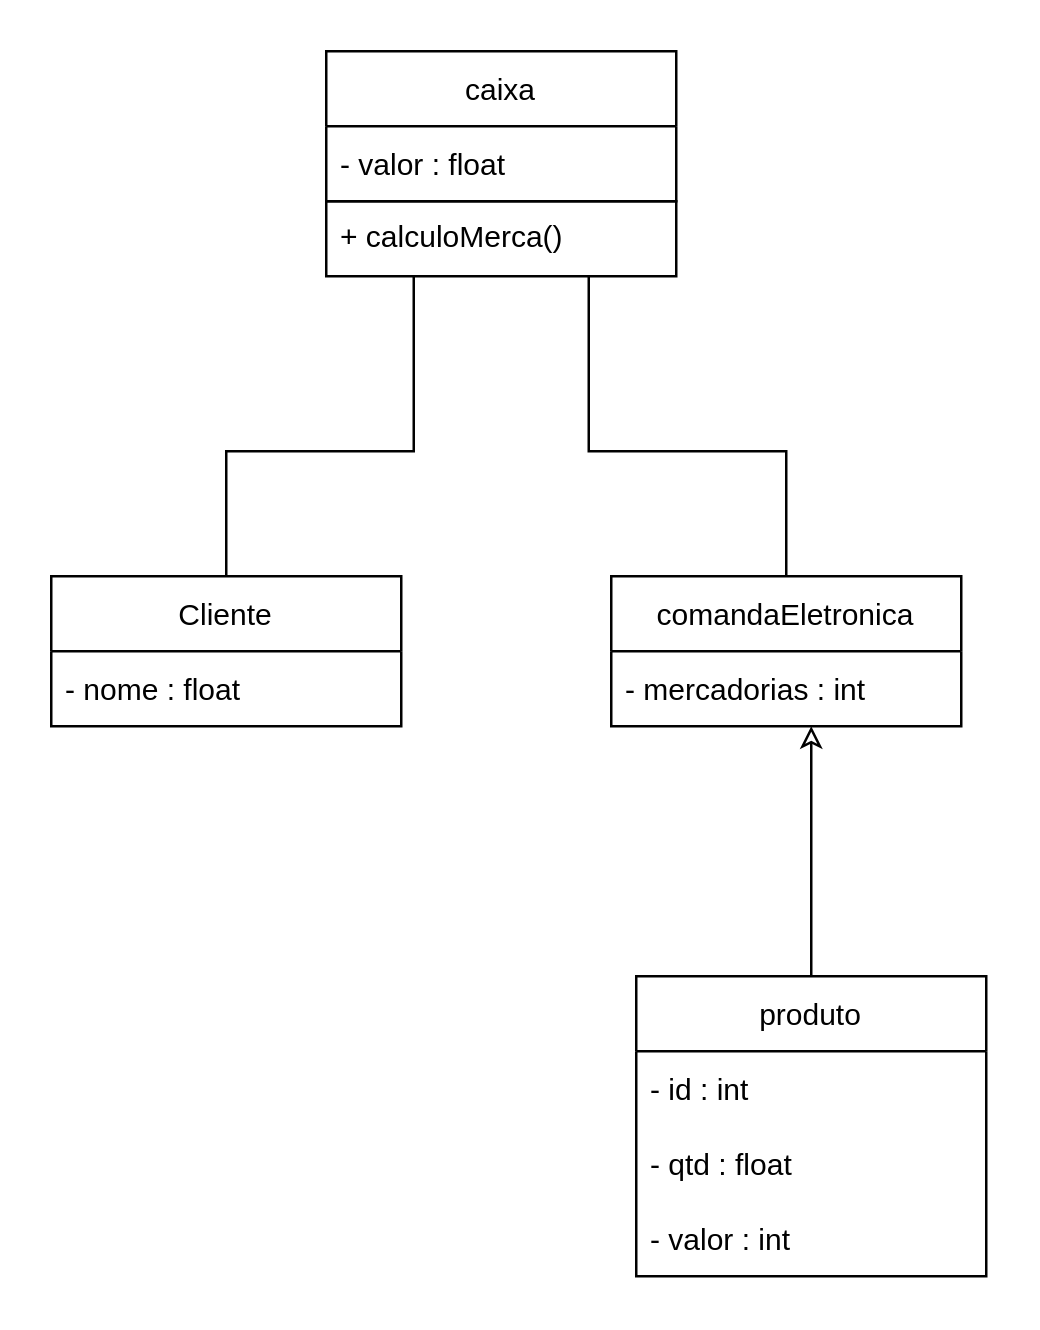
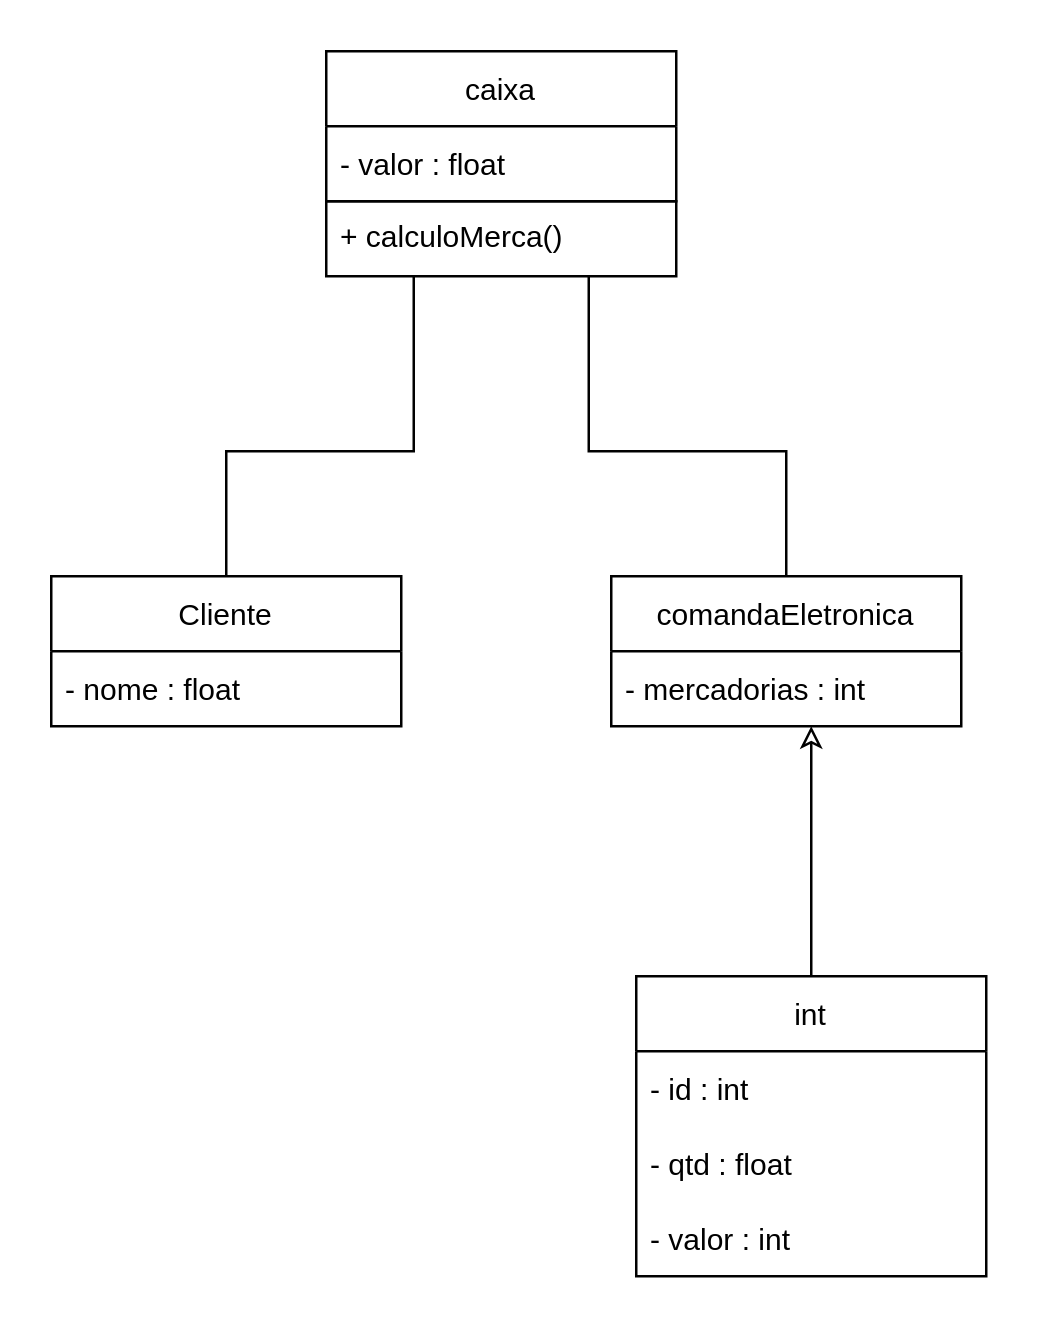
(810, 1015) -> (810, 1015)
